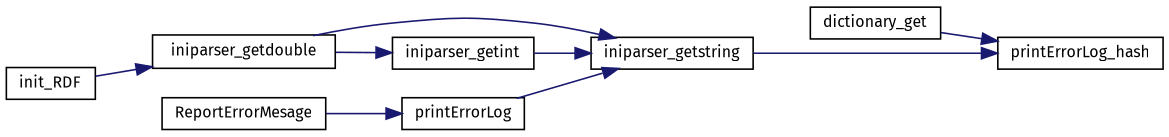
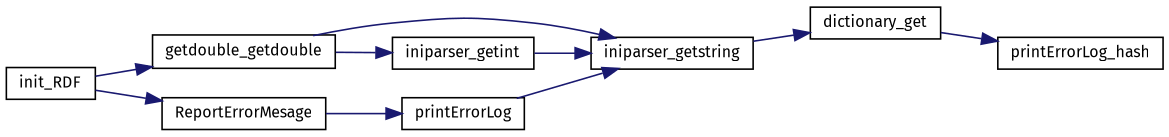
(244, 52) -> (244, 52)
(867, 53) -> (774, 38)
none -> (121, 94)
